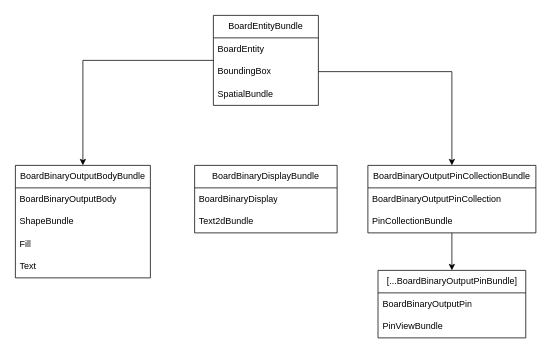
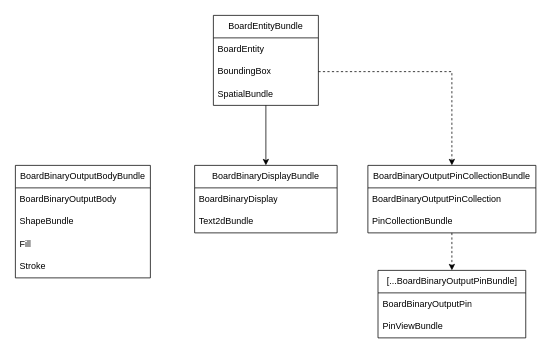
(146, 60) -> none
(429, 72) -> (429, 72)
none -> (266, 159)
(452, 249) -> (452, 249)
(30, 267) -> (35, 267)
